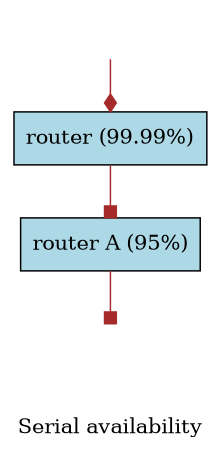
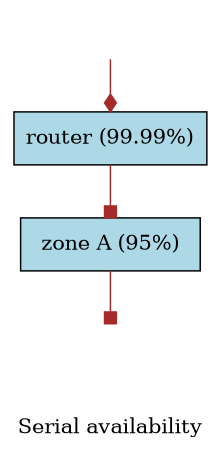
(110, 244) -> (110, 244)
